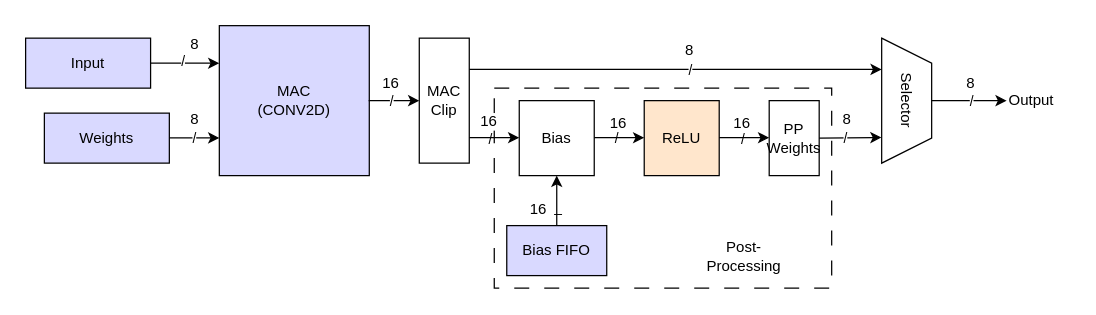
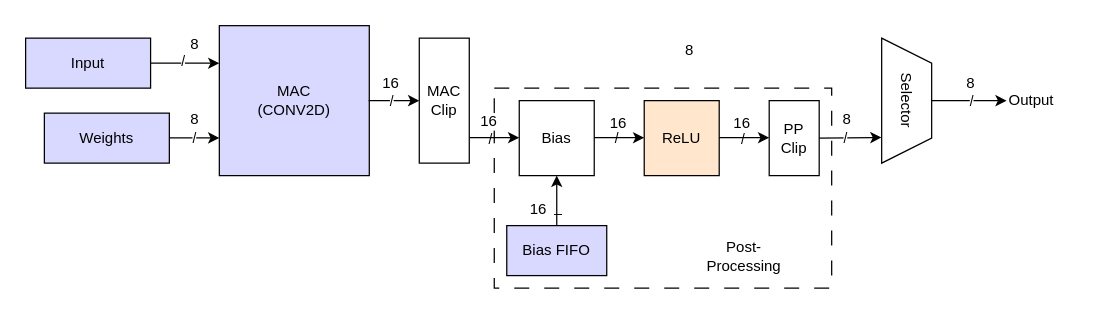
(672, 69) -> none
(794, 138) -> (794, 138)
